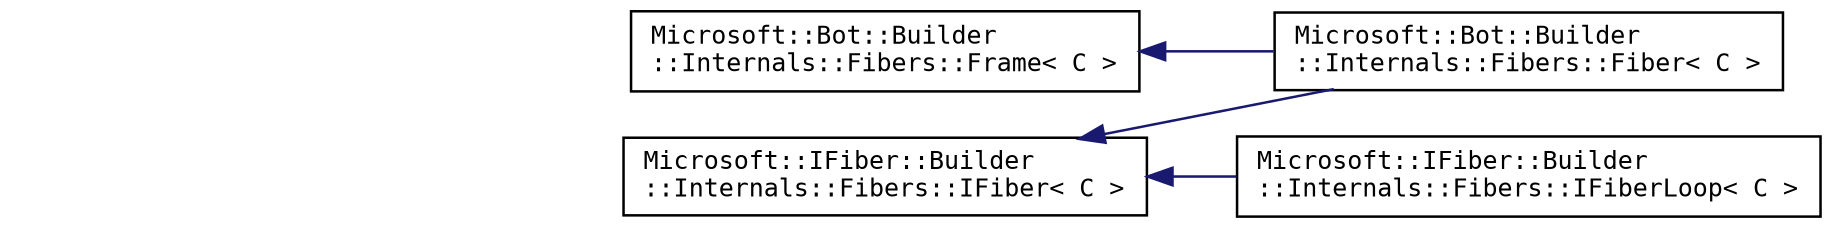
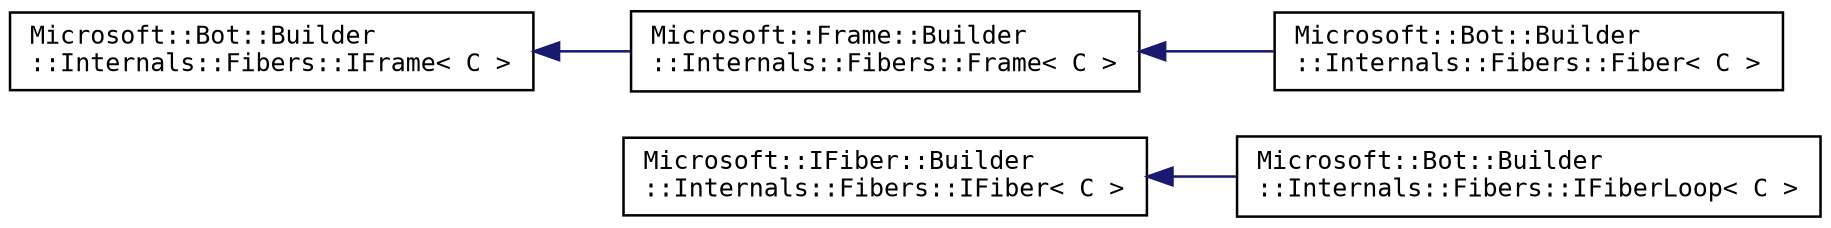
none -> (272, 51)
(885, 51) -> (885, 51)
(1219, 112) -> none
(1529, 177) -> (1529, 177)
